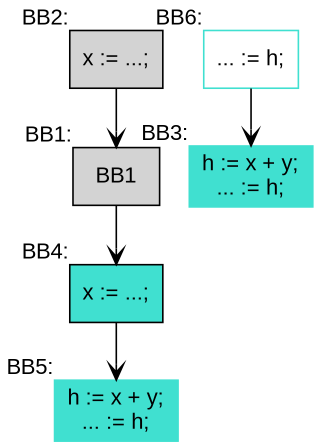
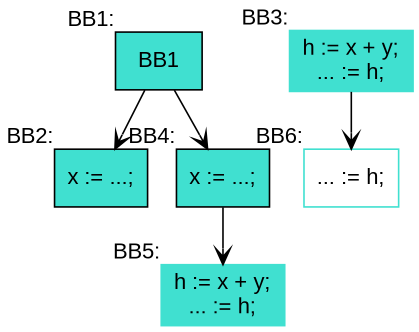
(116, 59) -> (101, 178)
(251, 109) -> (351, 112)
(116, 110) -> (134, 112)
(116, 176) -> (159, 61)
